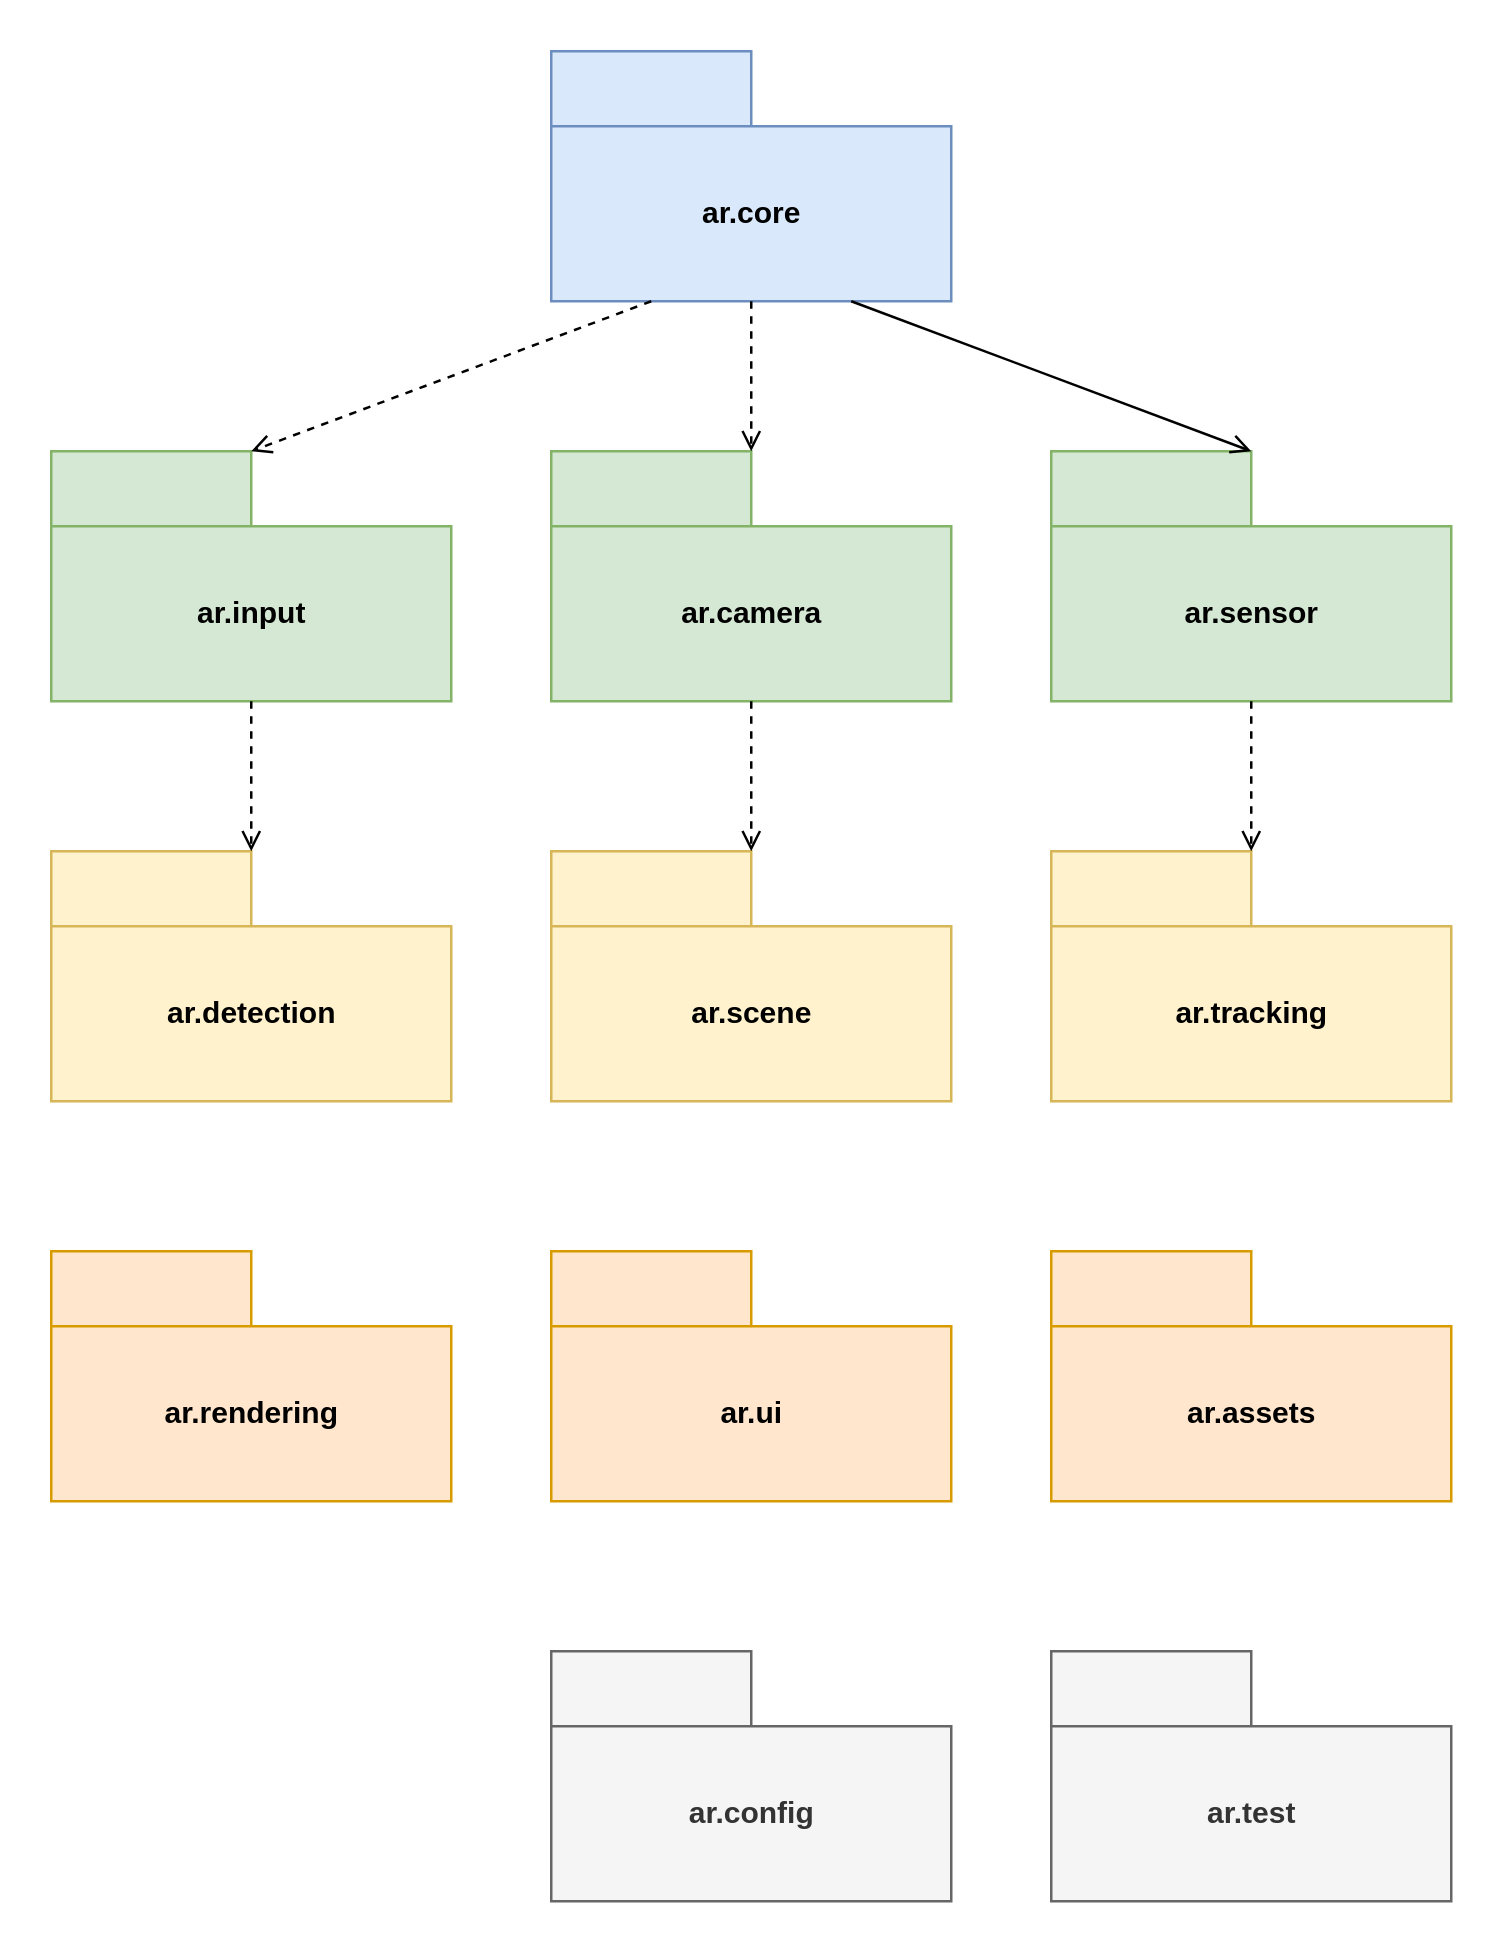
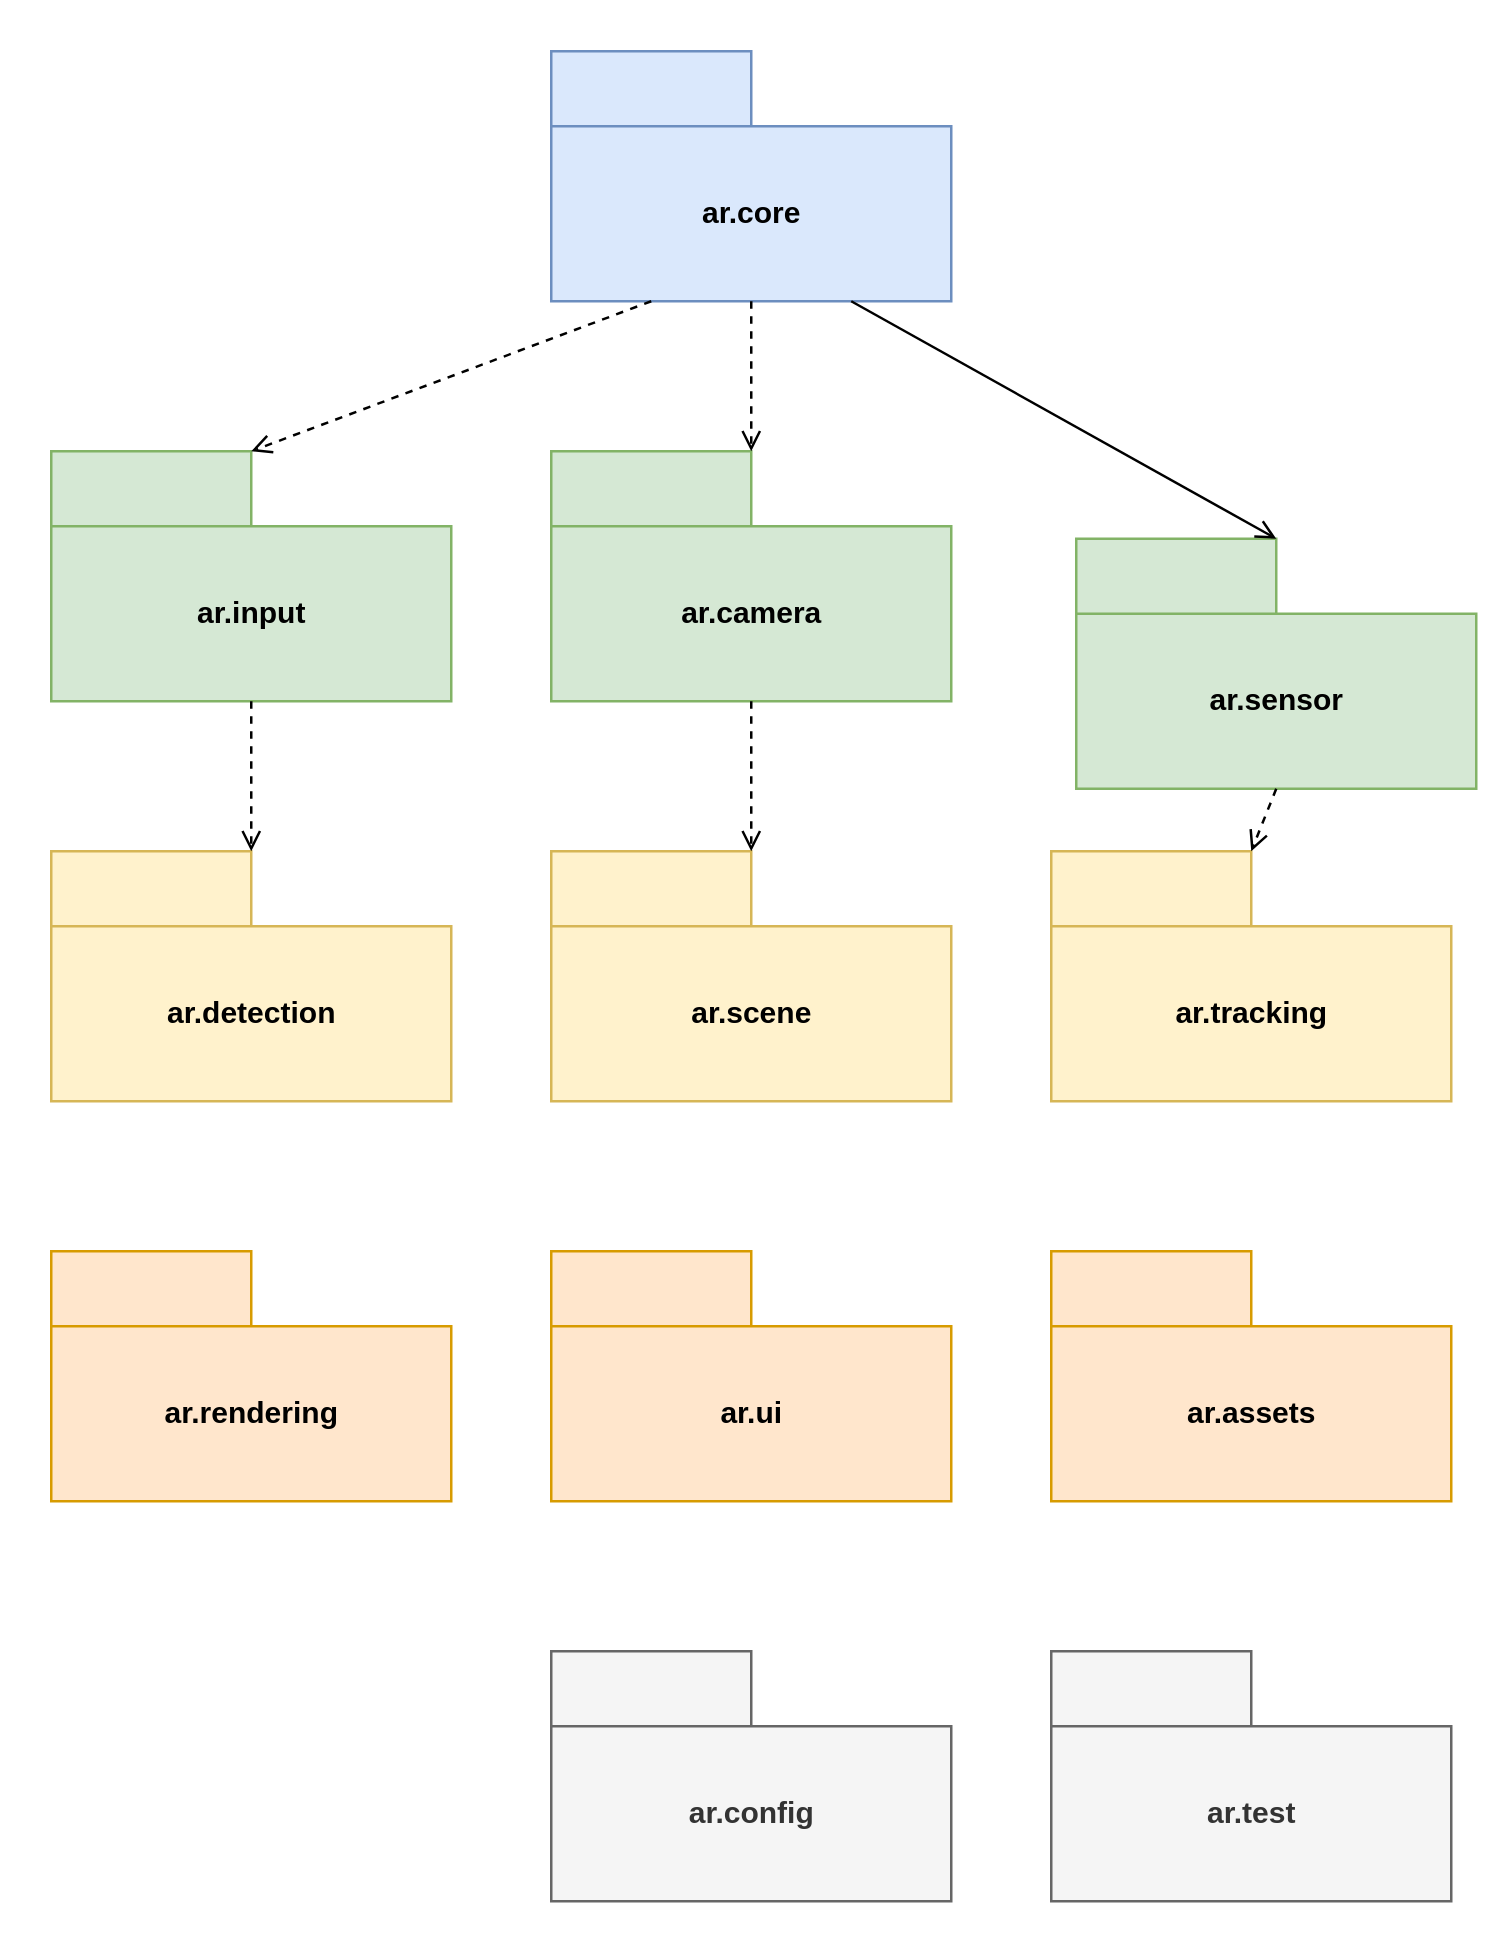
(1251, 576) -> (1276, 664)
